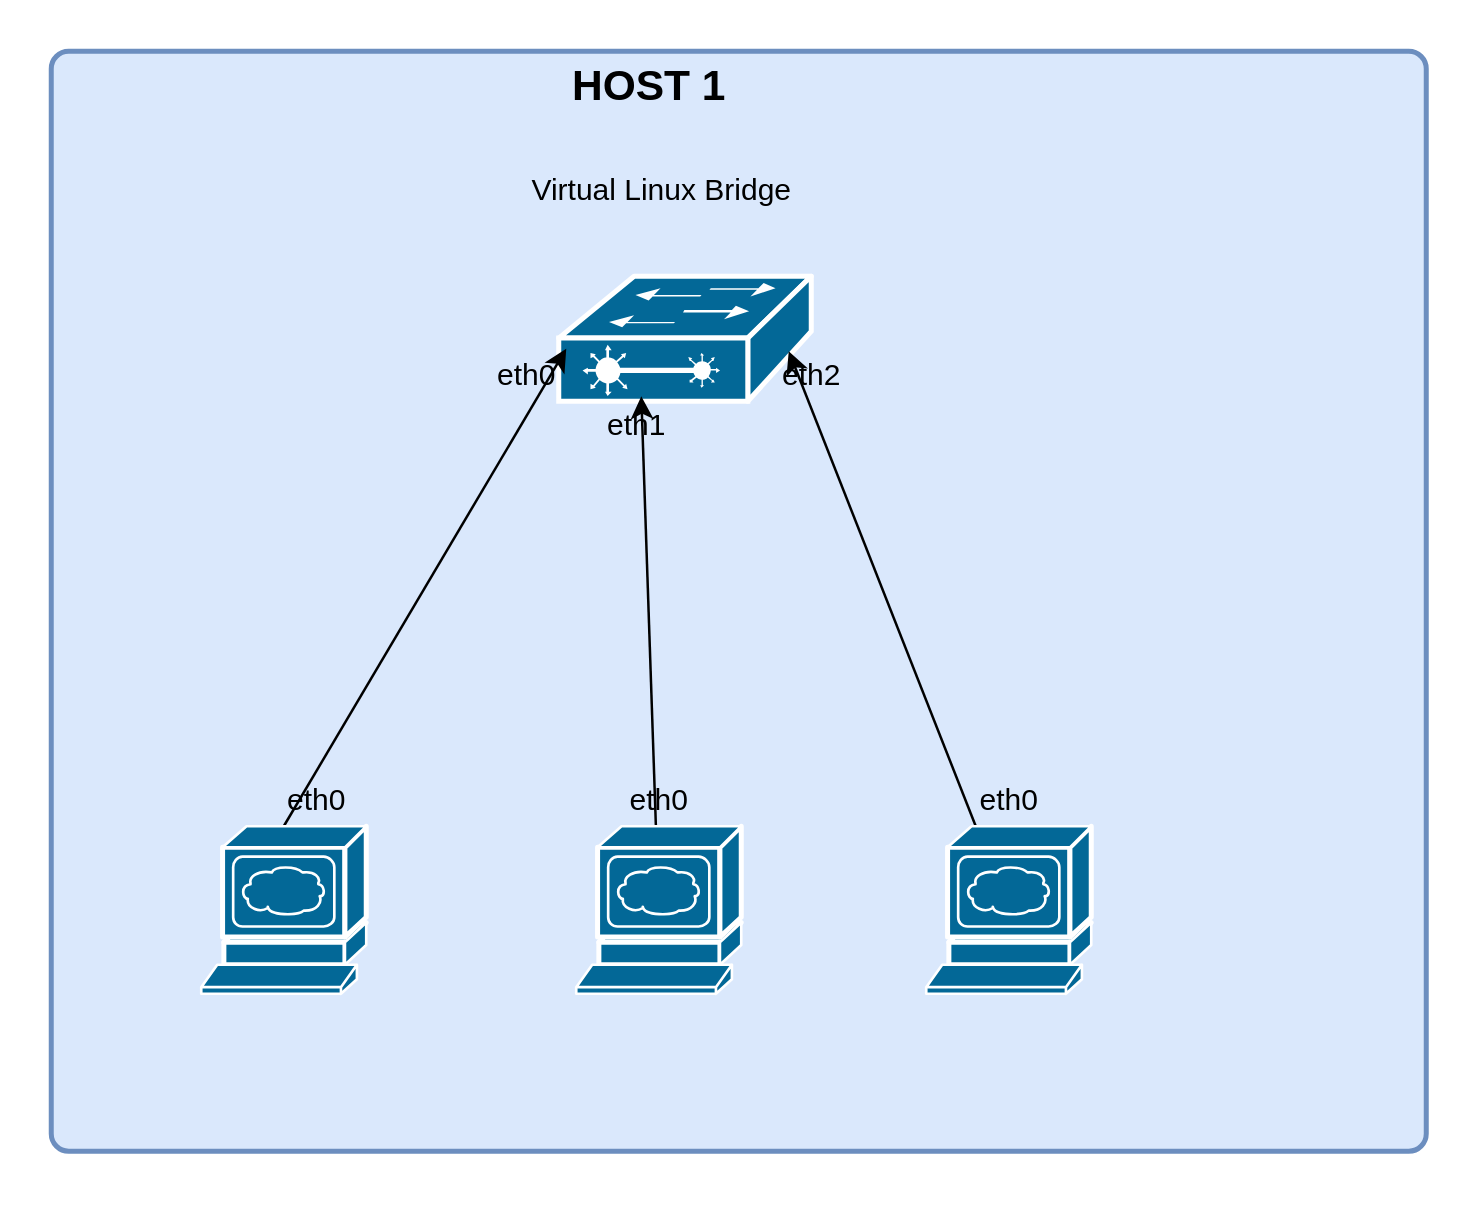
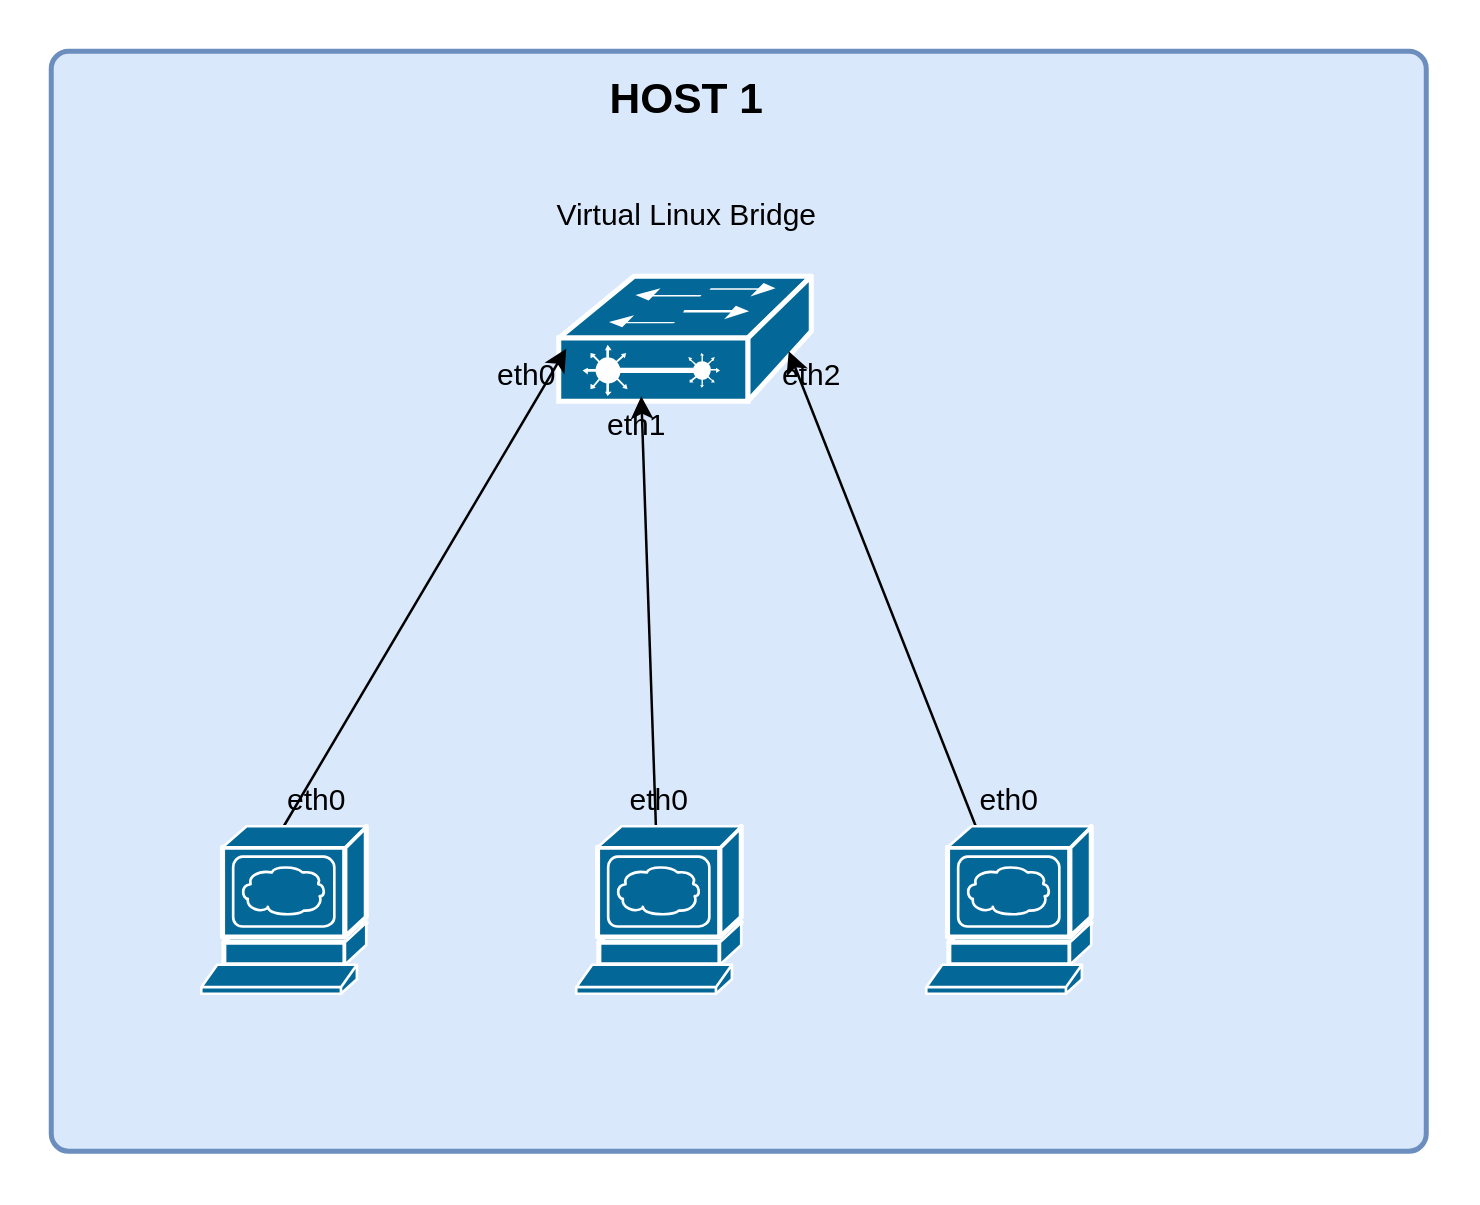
(648, 89) -> (685, 101)
(660, 189) -> (685, 214)
